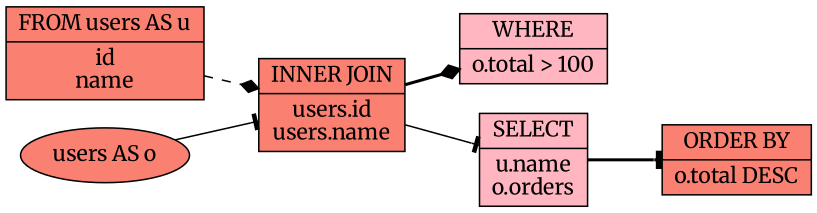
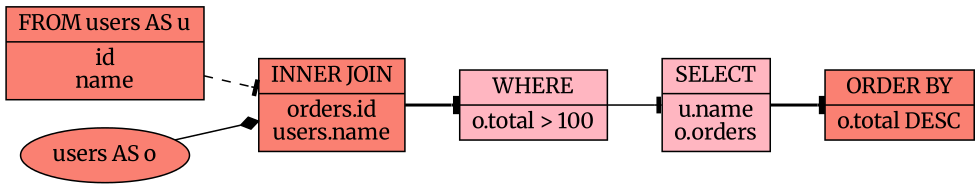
(222, 80) -> (228, 81)
(423, 80) -> (428, 105)
(332, 110) -> (332, 110)
(213, 131) -> (208, 133)
(438, 134) -> (631, 105)
